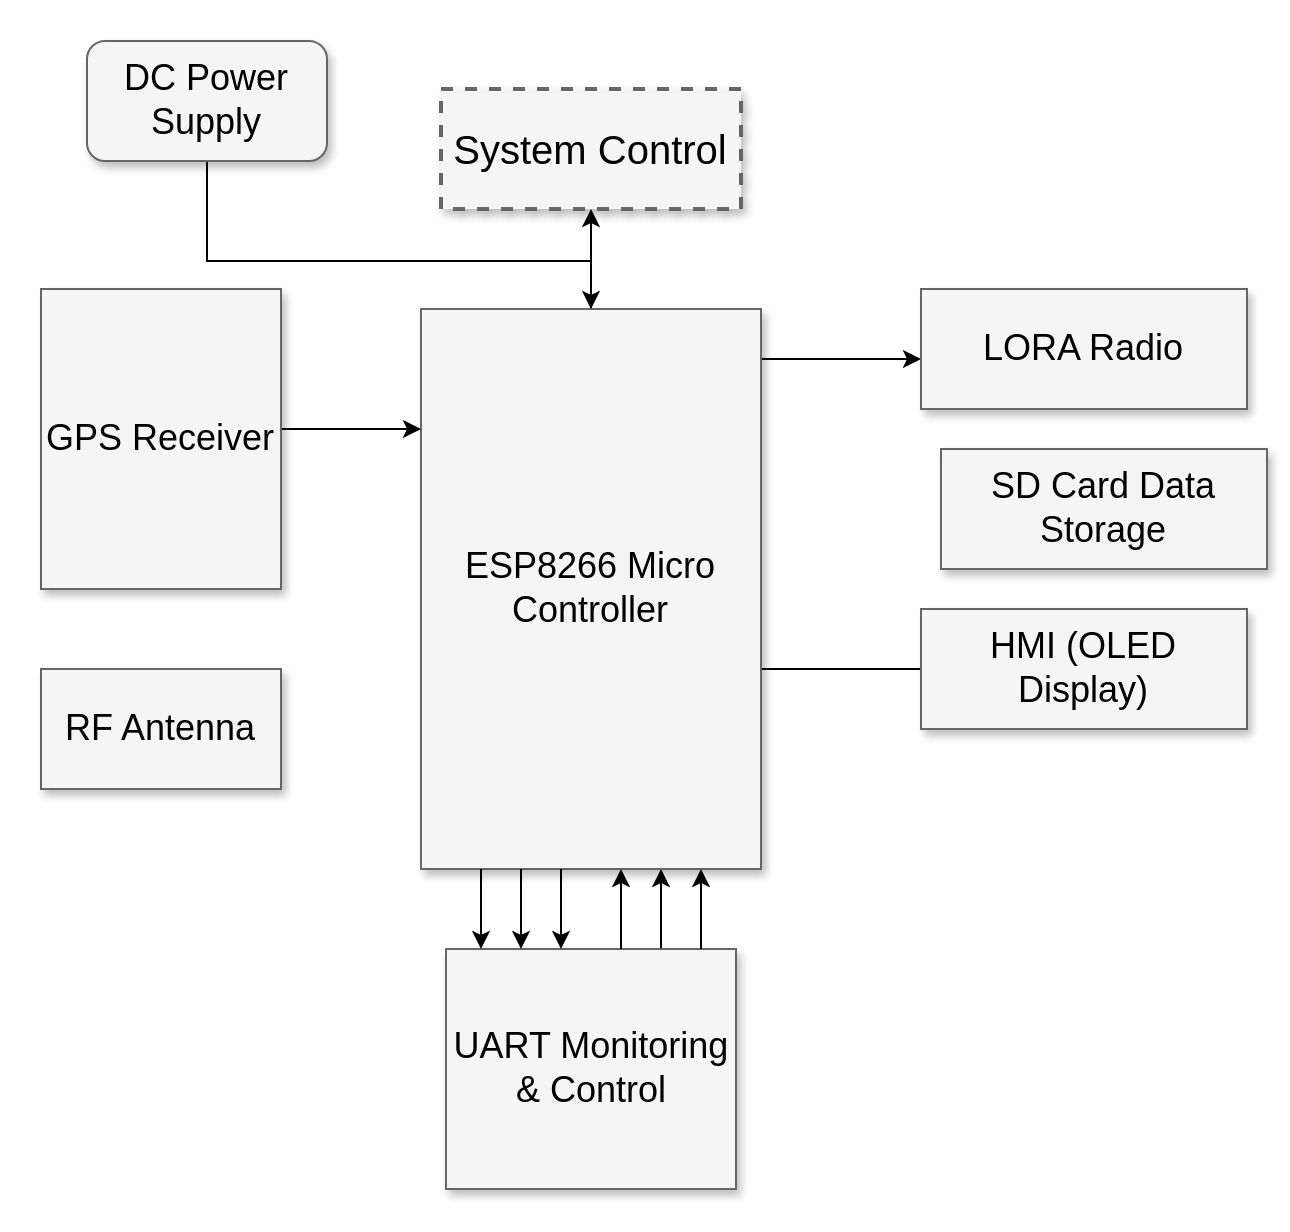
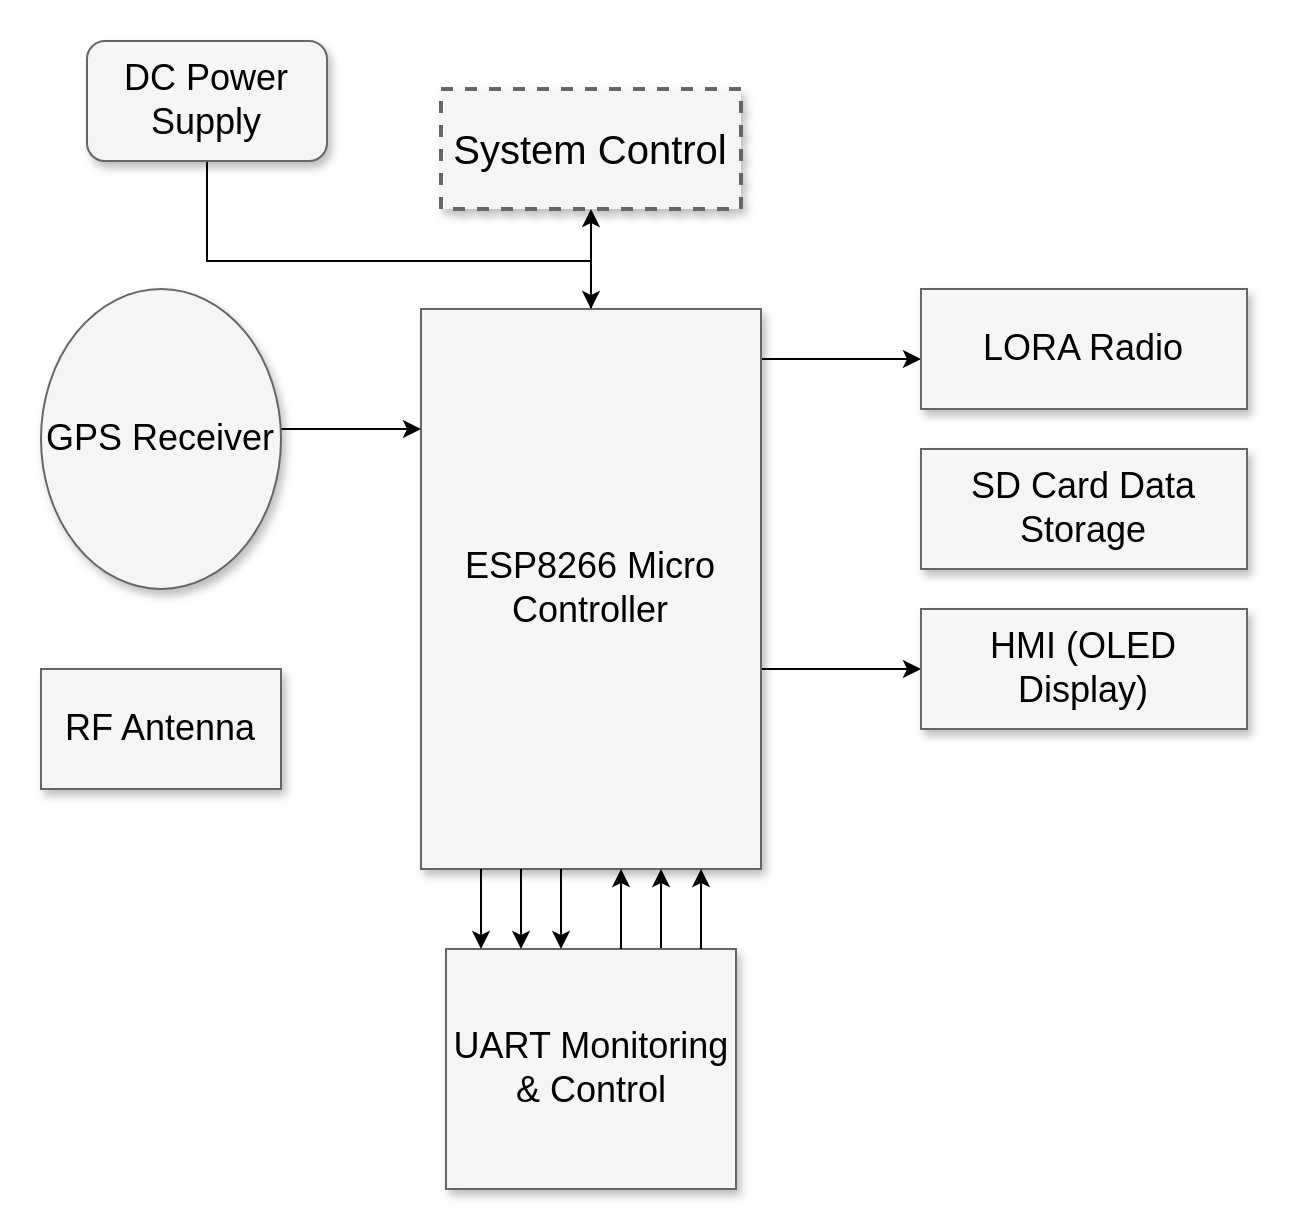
(161, 439) -> (161, 439)
(1104, 509) -> (1084, 509)
(911, 669) -> (906, 669)
